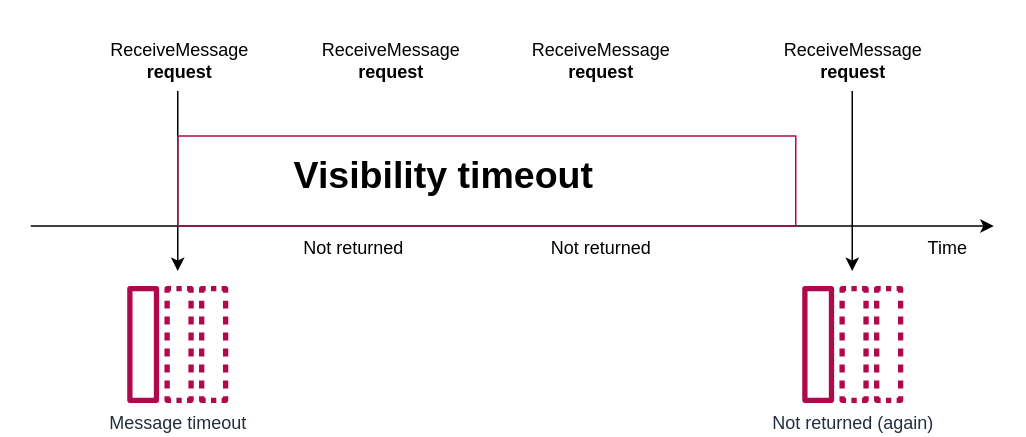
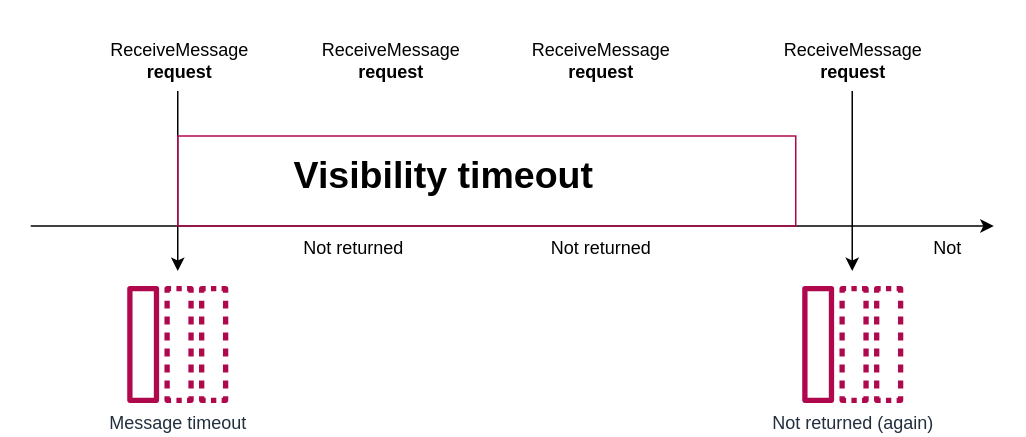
(948, 248) -> (948, 248)
